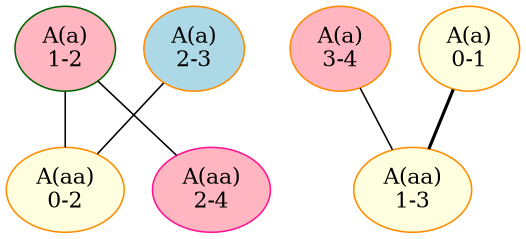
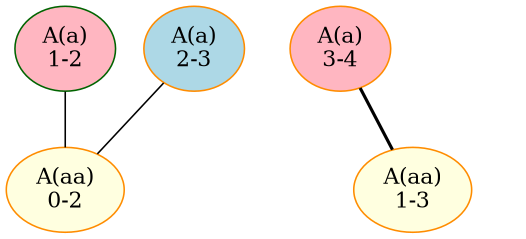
(469, 49) -> none
(376, 119) -> (376, 119)
(211, 190) -> none
